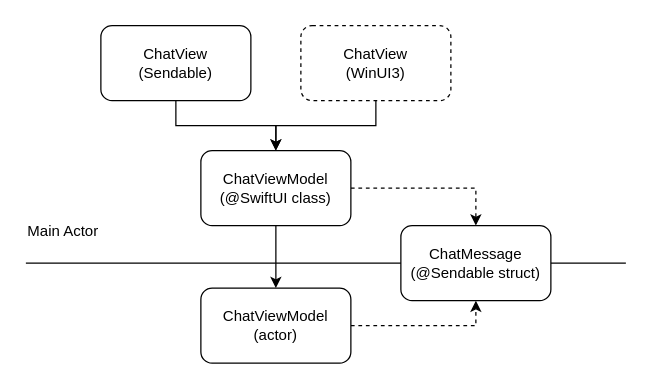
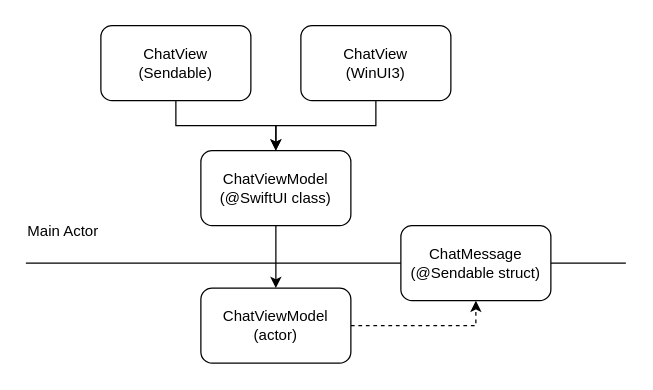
(376, 63) -> (376, 63)
(428, 188) -> none
